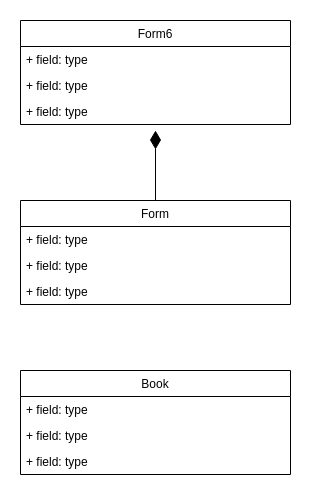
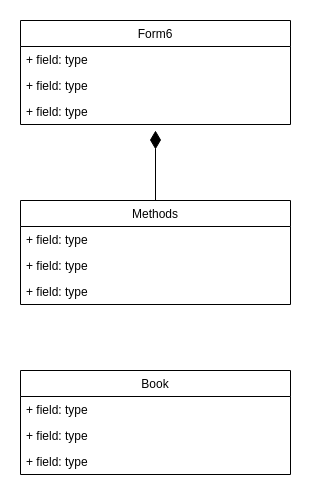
(155, 214) -> (155, 214)
